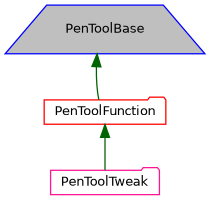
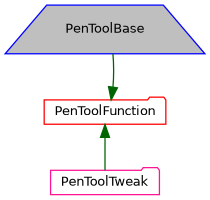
(97, 83) -> (114, 70)
